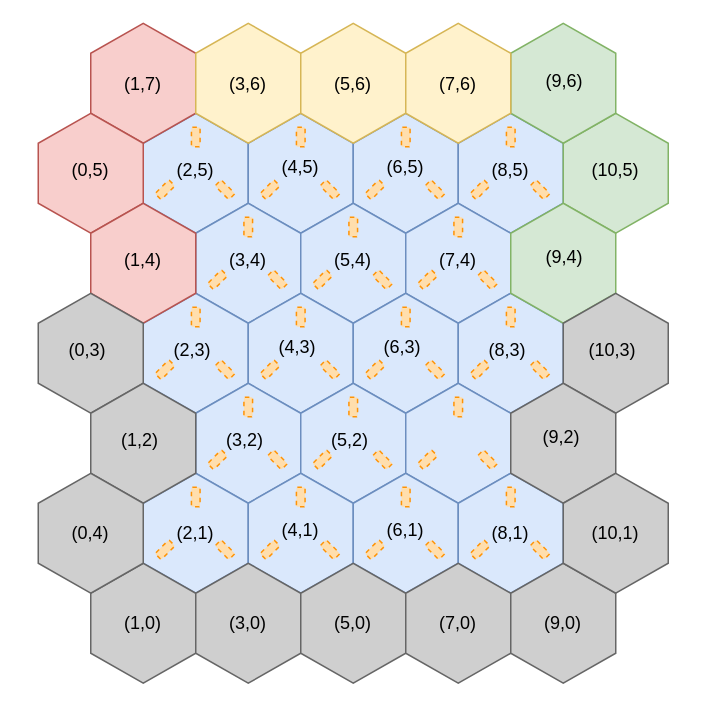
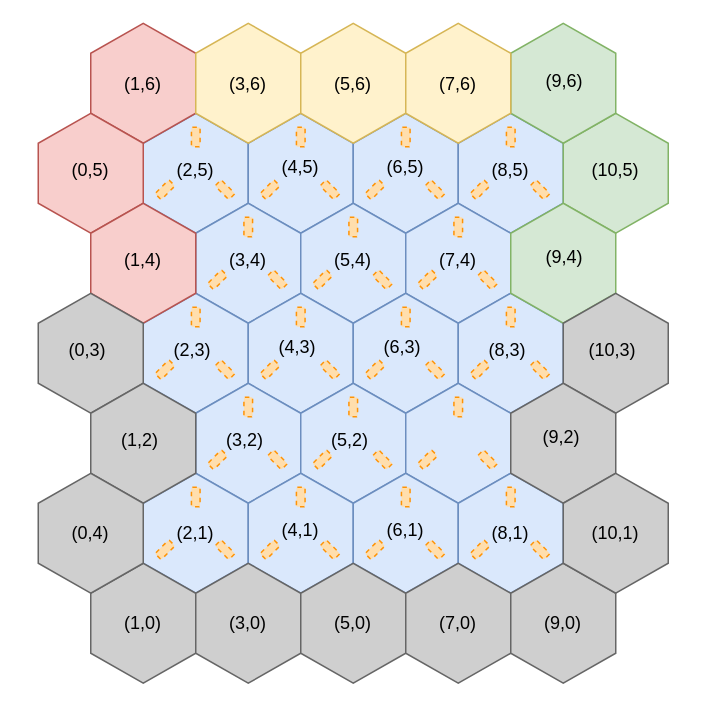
(143, 85) -> (143, 85)
